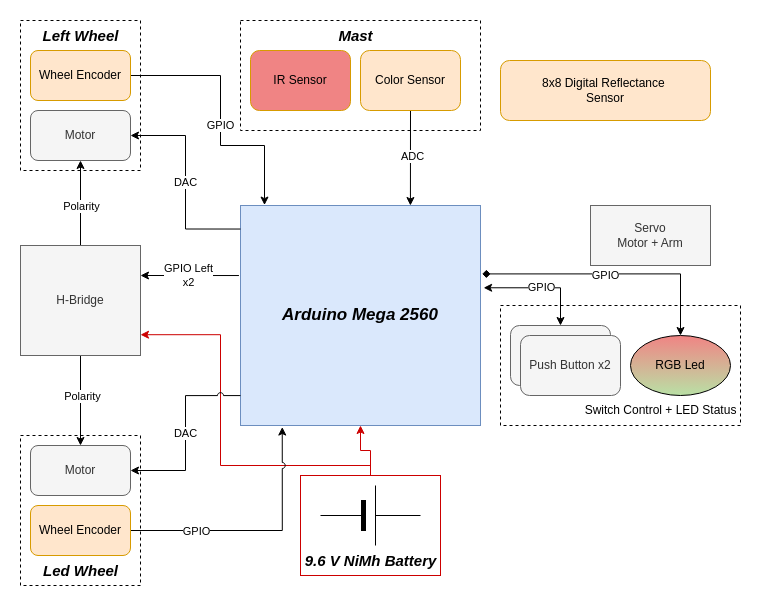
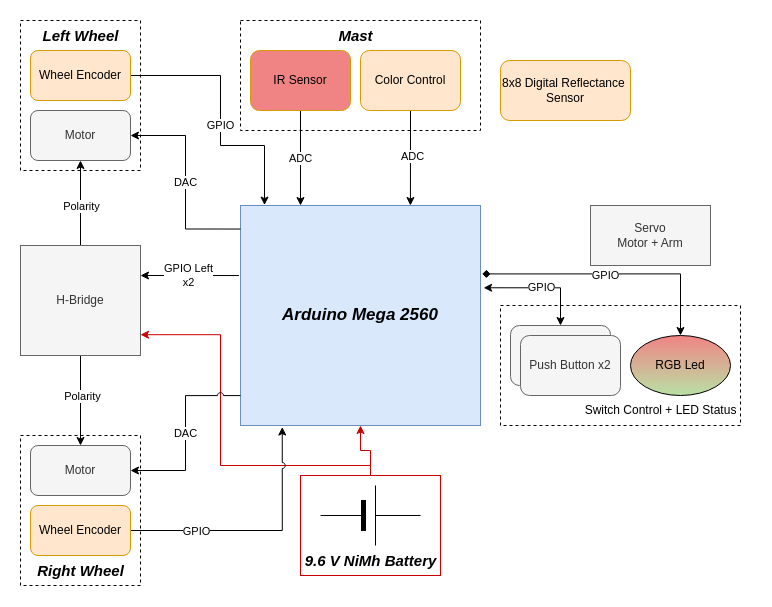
(411, 81) -> (411, 81)
(606, 91) -> (566, 91)
none -> (301, 155)
(81, 571) -> (81, 571)
